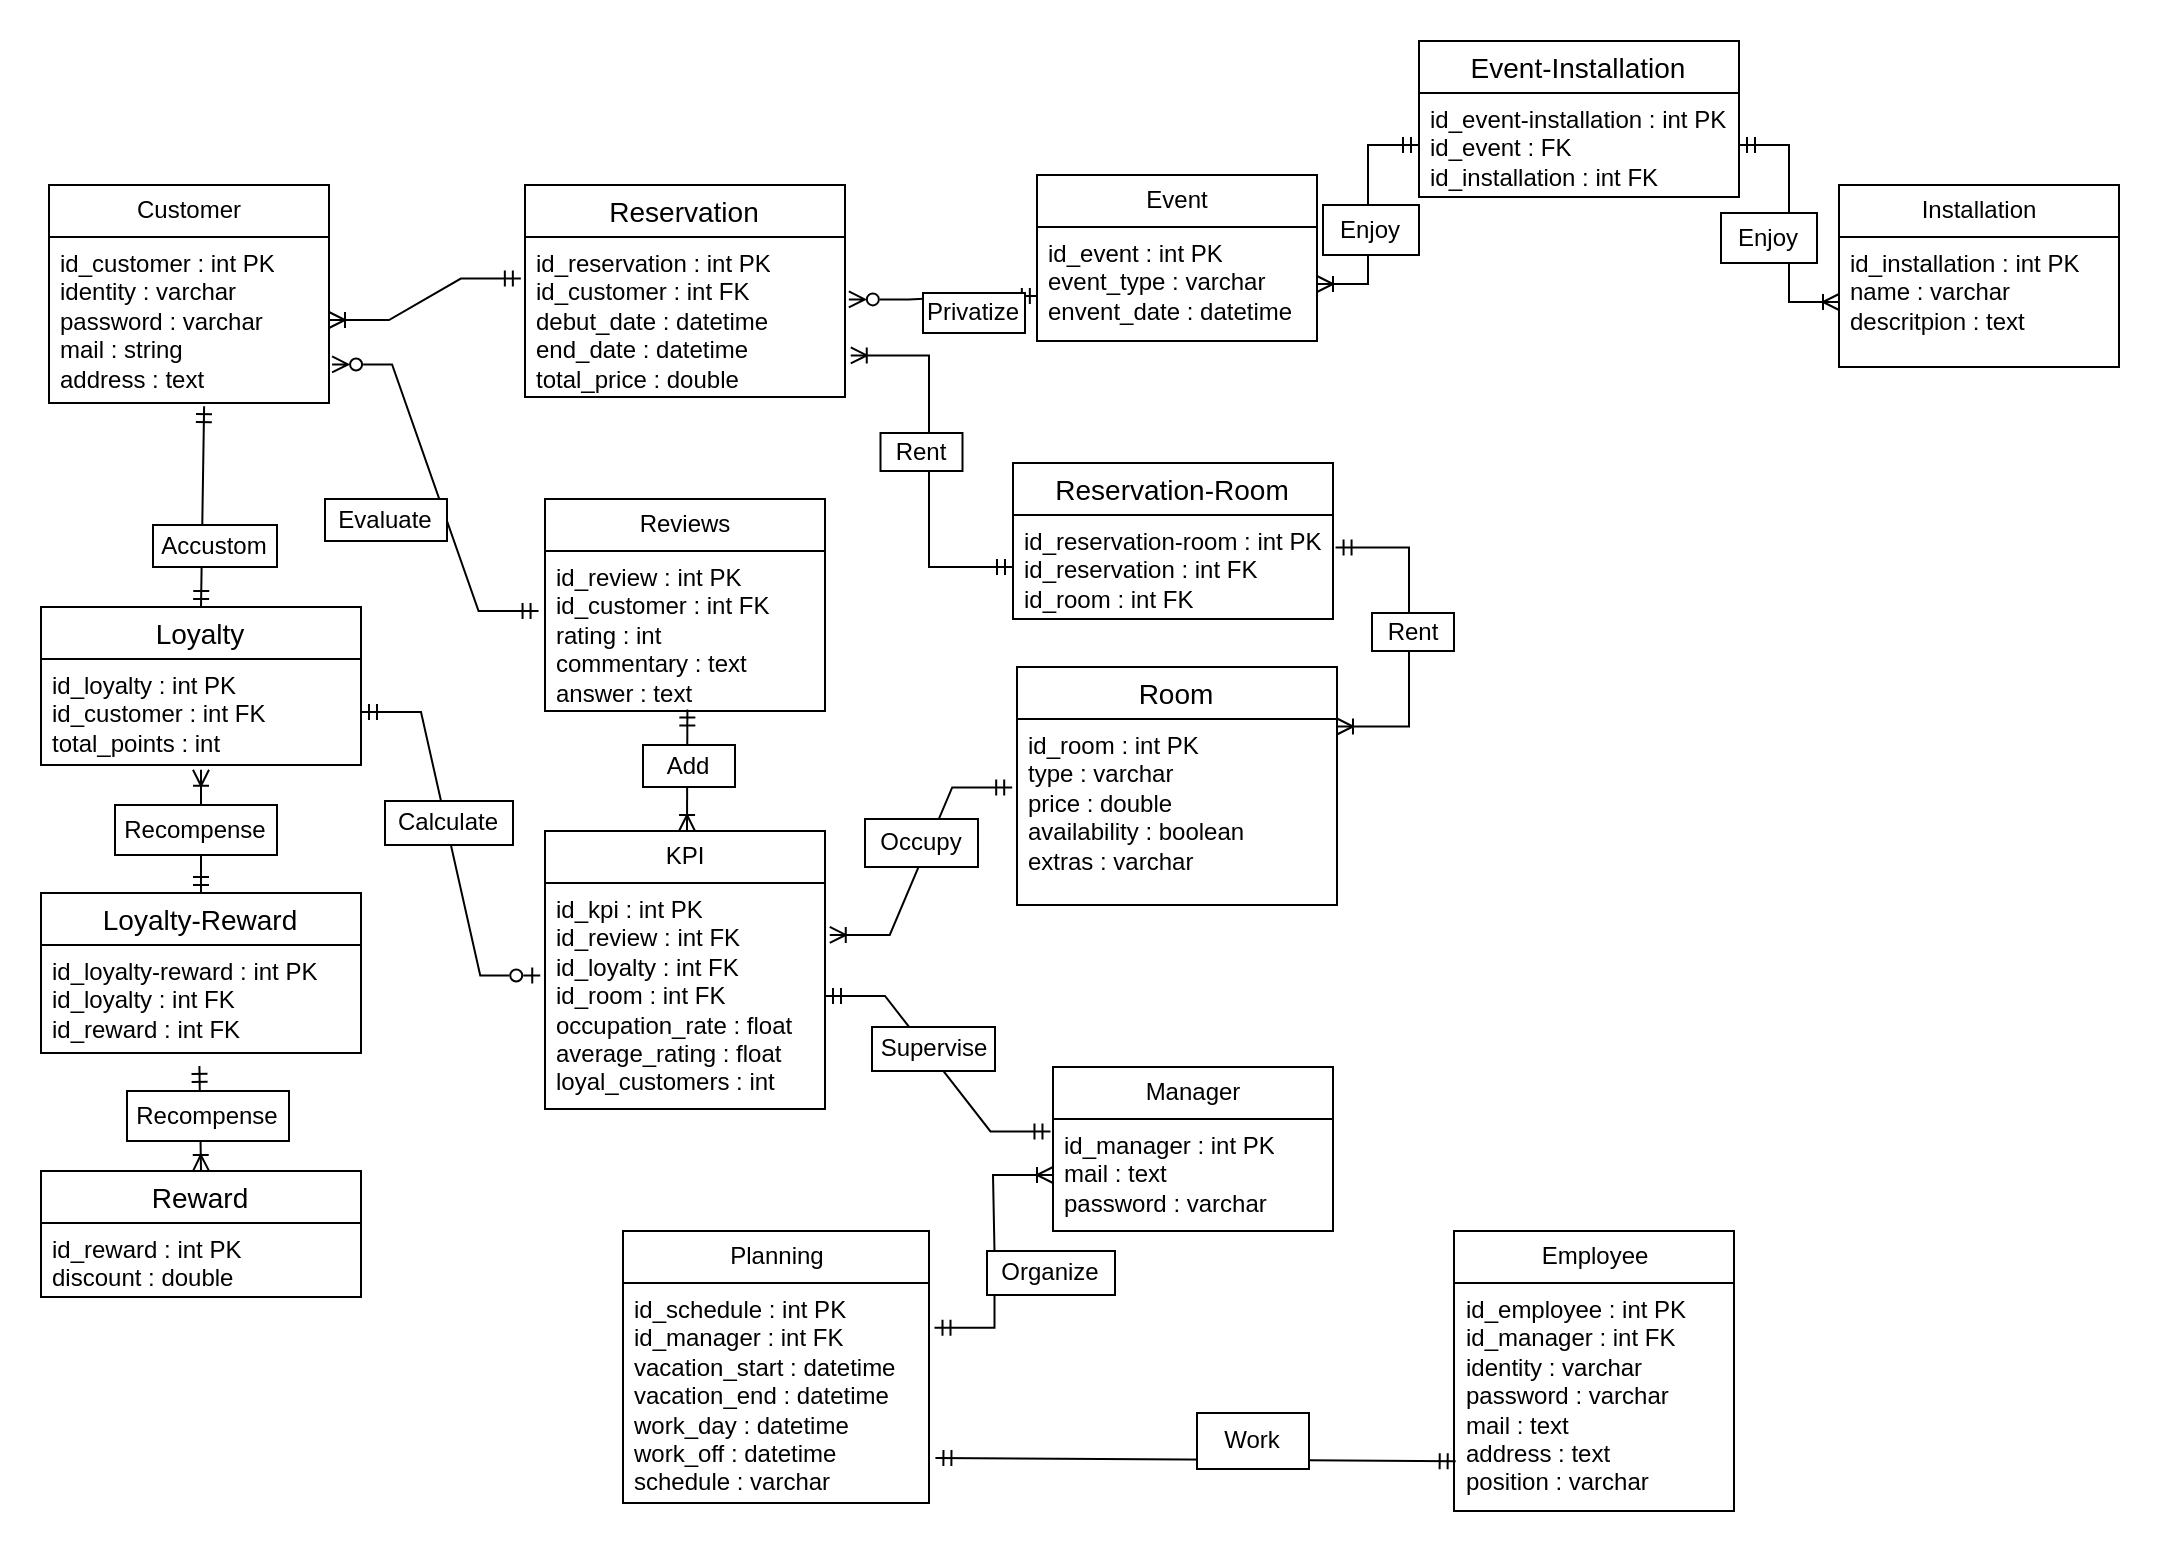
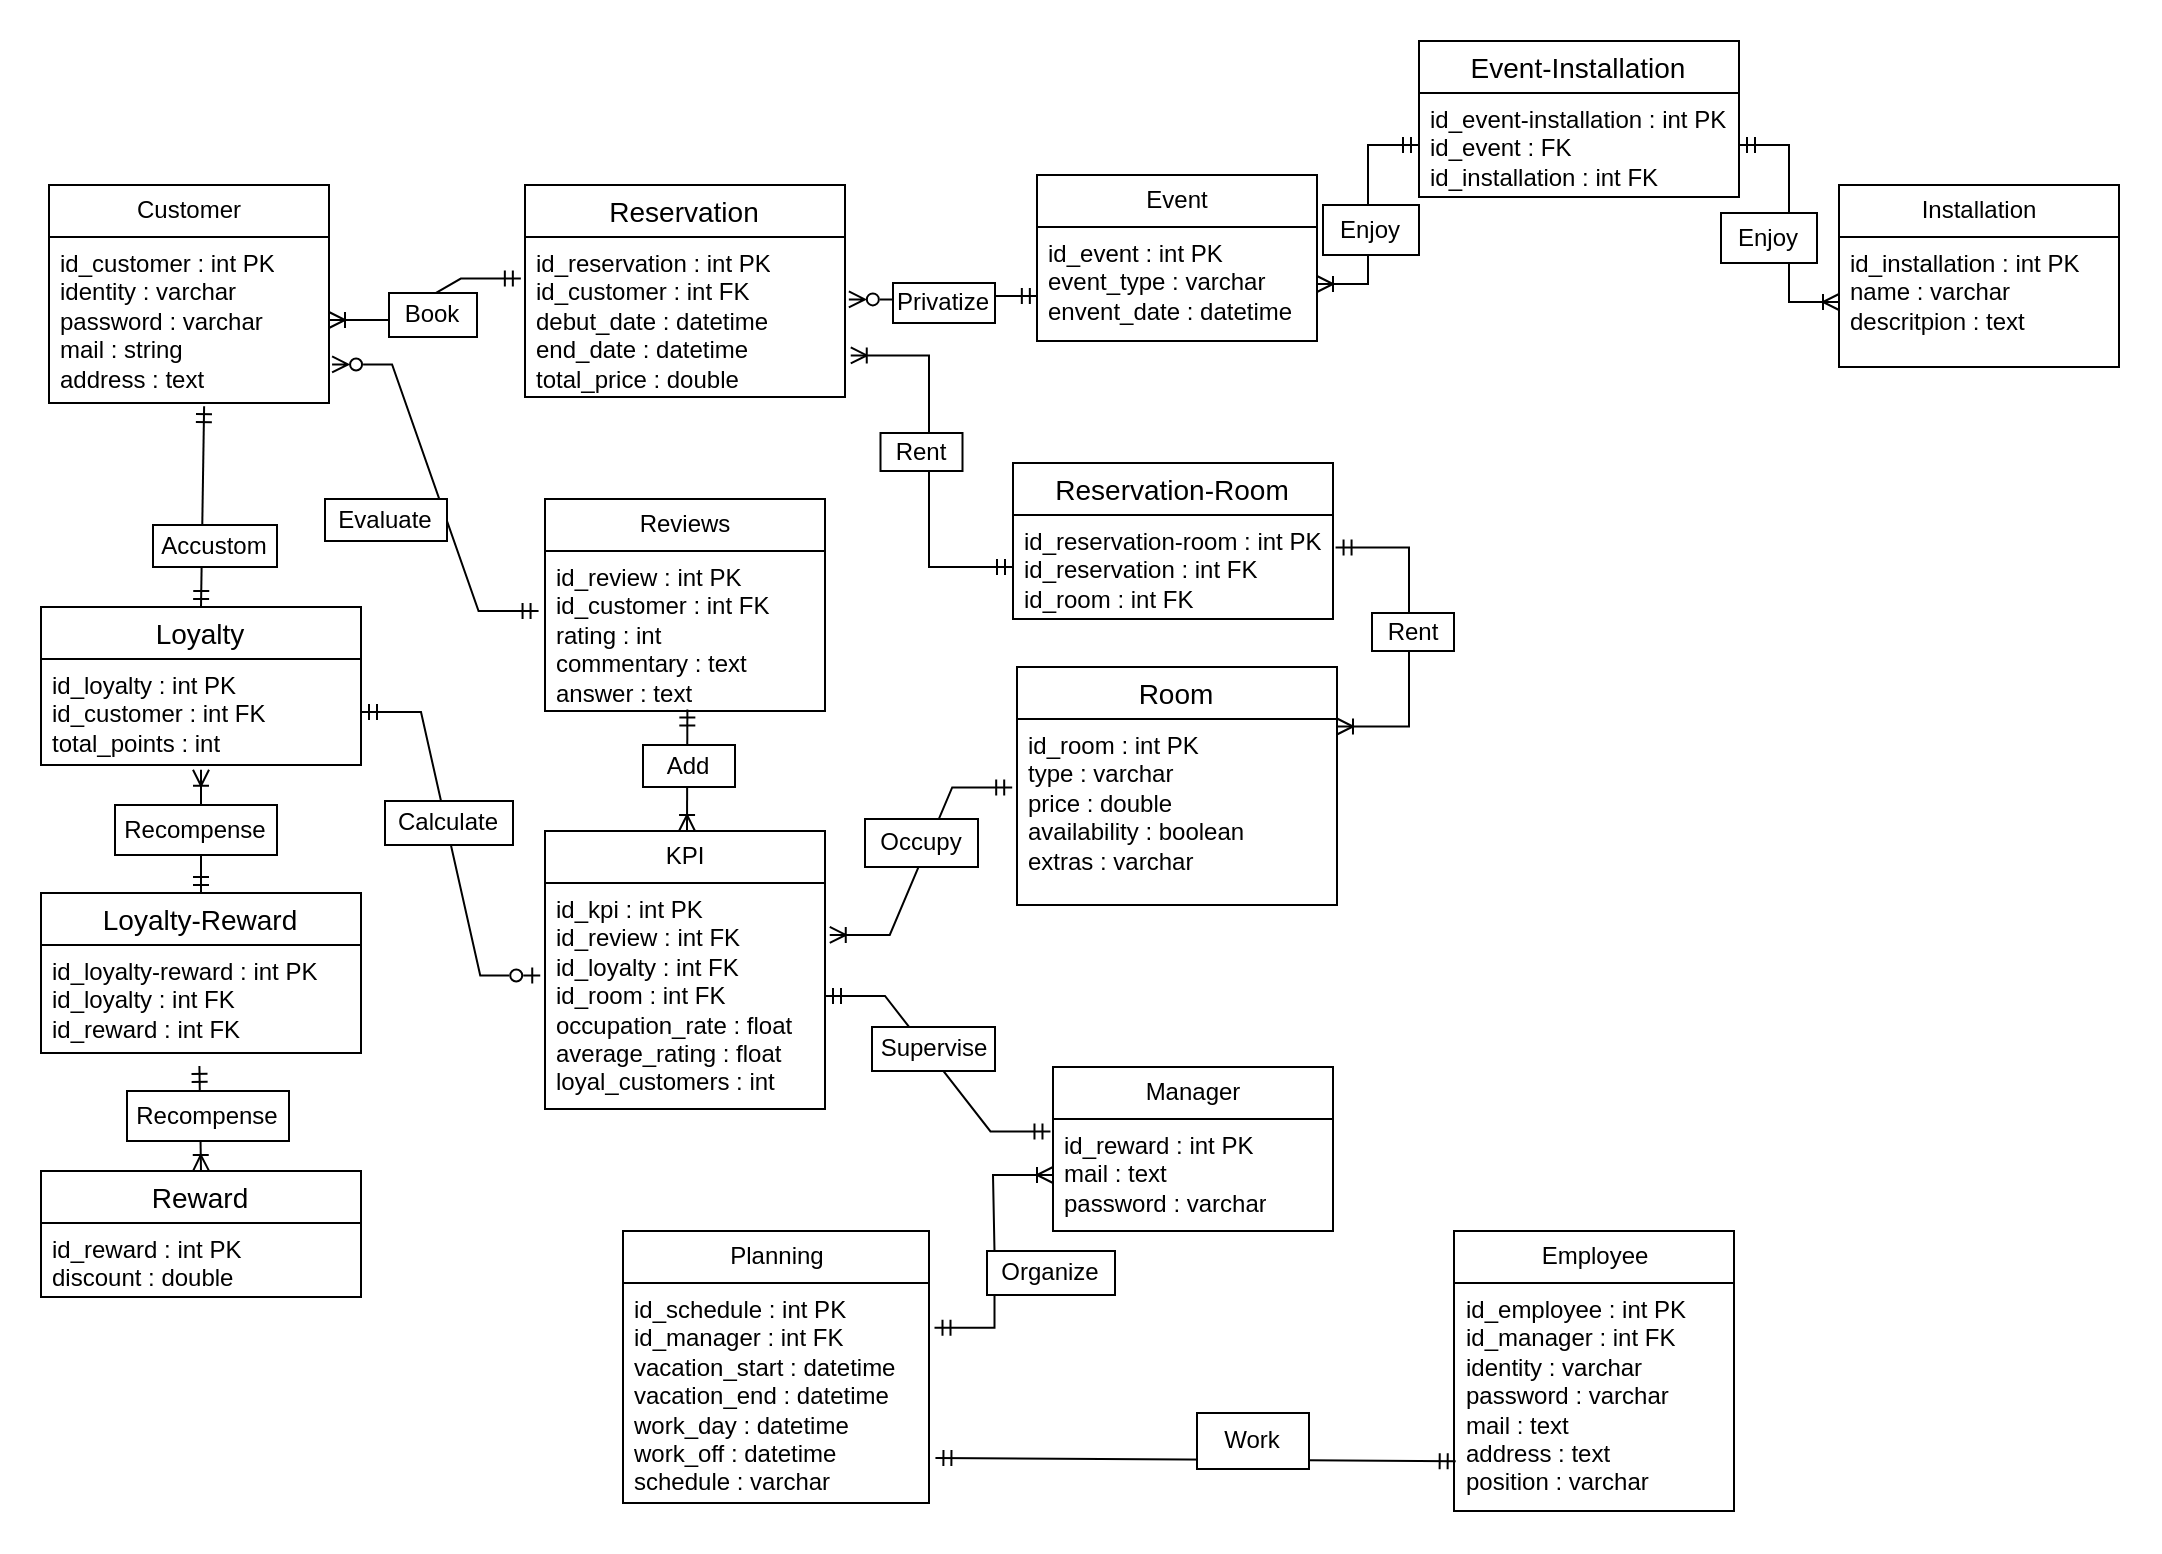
(974, 313) -> (944, 303)
none -> (433, 315)
(1177, 1176) -> (1177, 1176)
